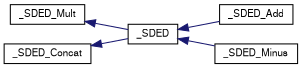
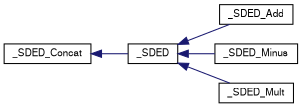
(112, 26) -> (209, 75)
